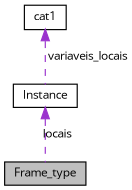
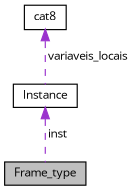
(45, 17) -> (45, 17)
(56, 135) -> (56, 135)
